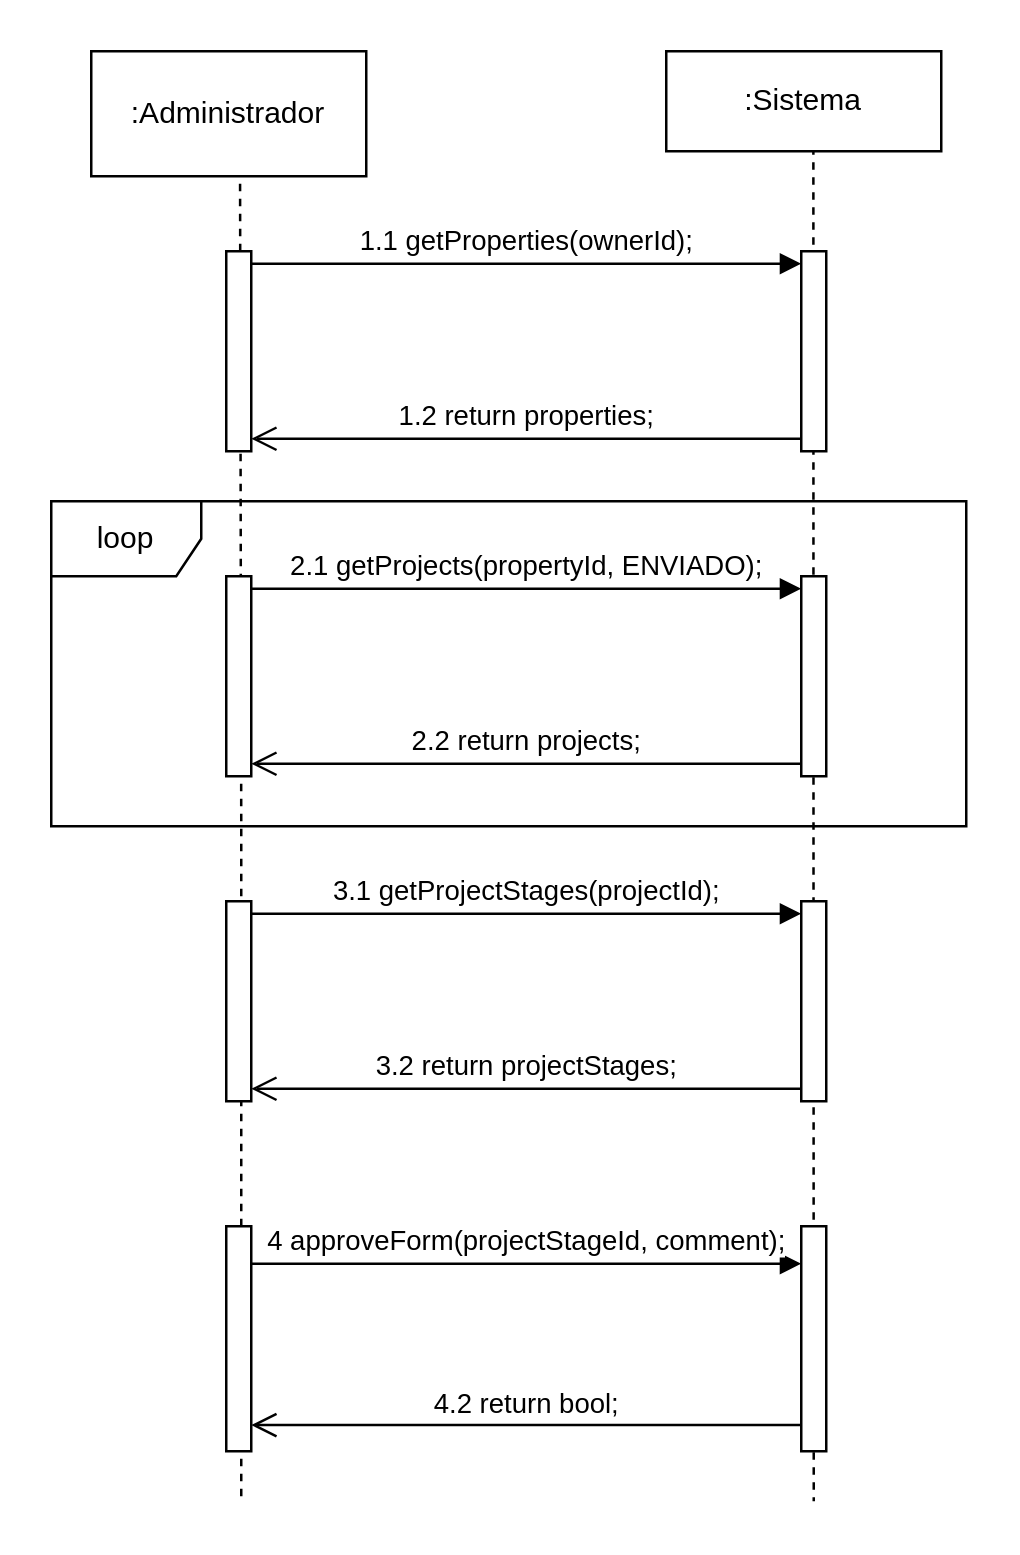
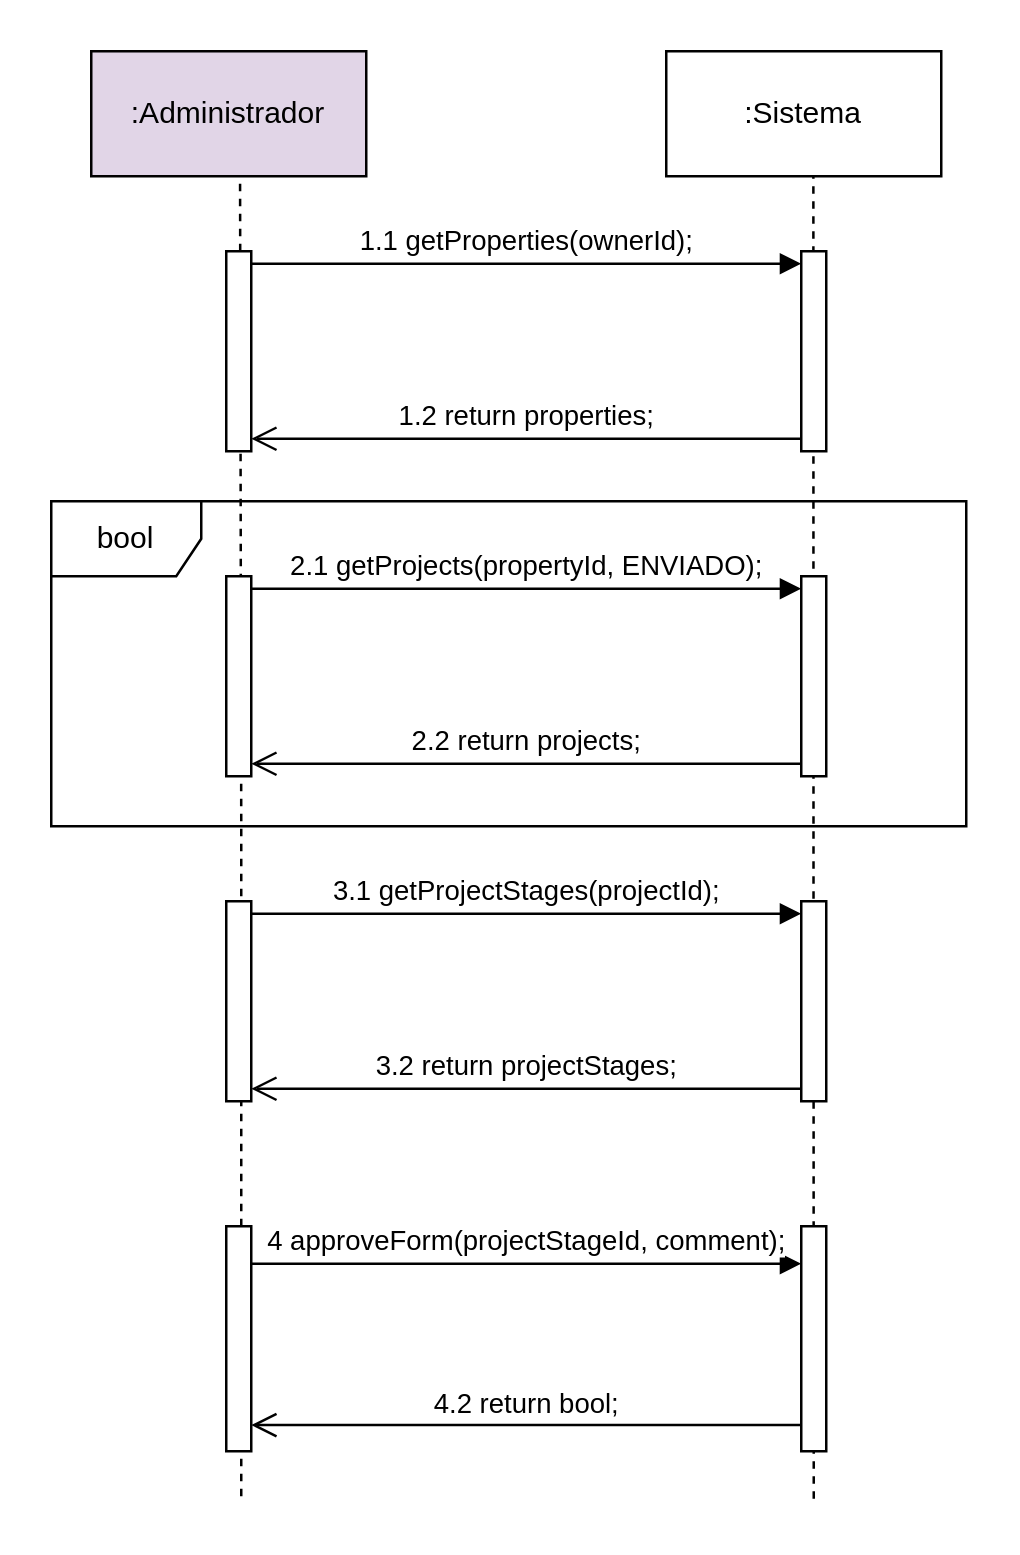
(804, 101) -> (804, 114)
(229, 114) -> (229, 114)
(126, 539) -> (126, 539)
